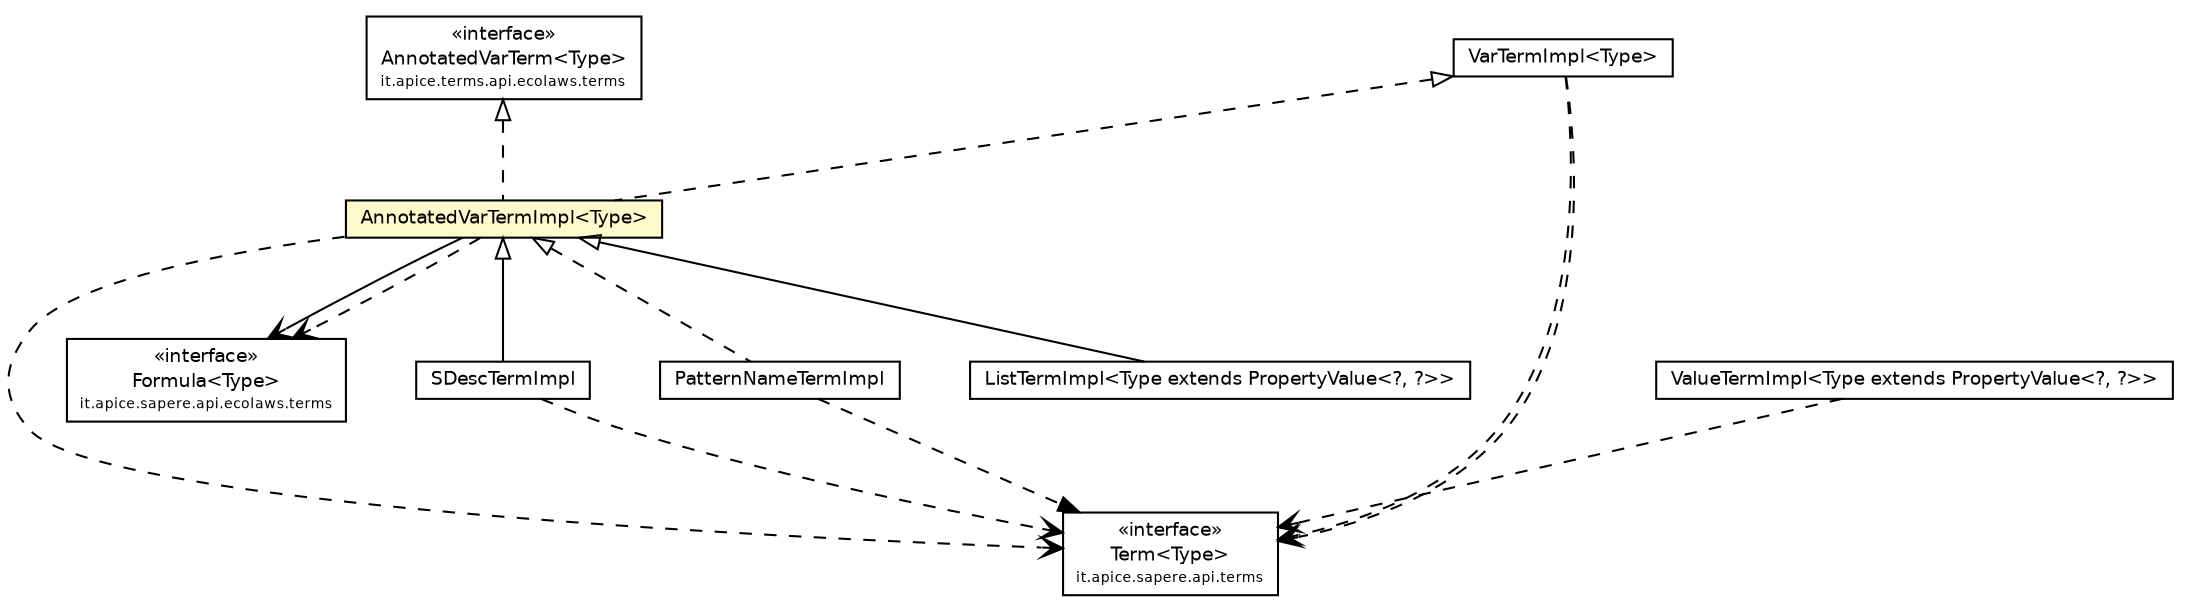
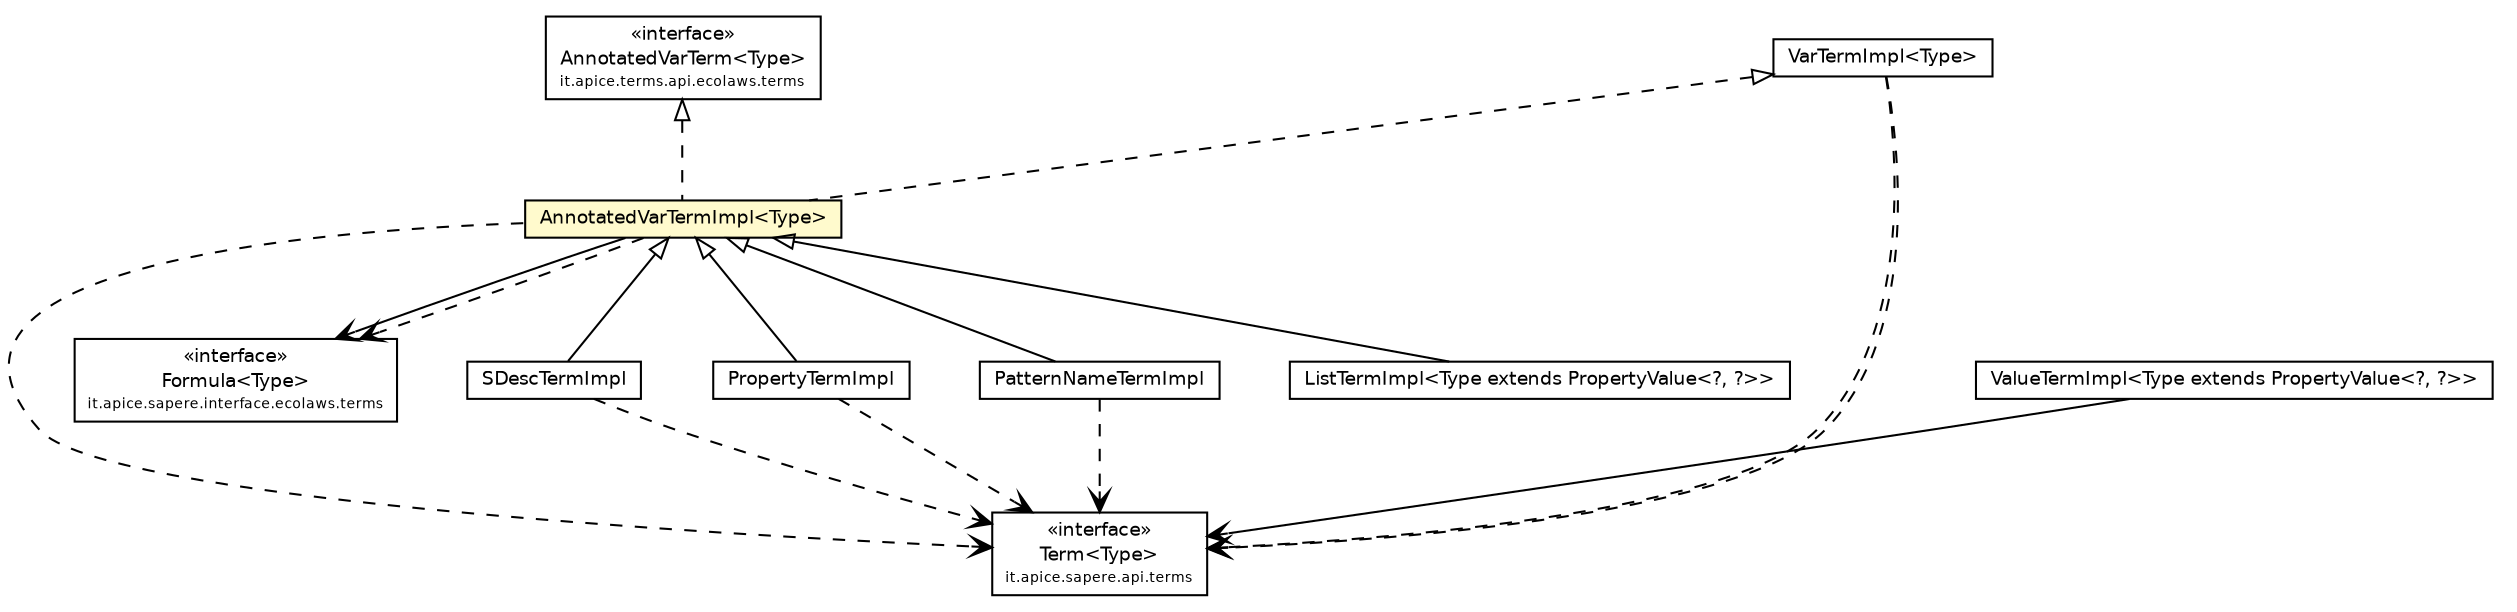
(651, 305) -> (901, 303)
none -> (810, 380)
(206, 404) -> (236, 404)
(939, 451) -> (1100, 445)
(1570, 461) -> (1679, 467)
